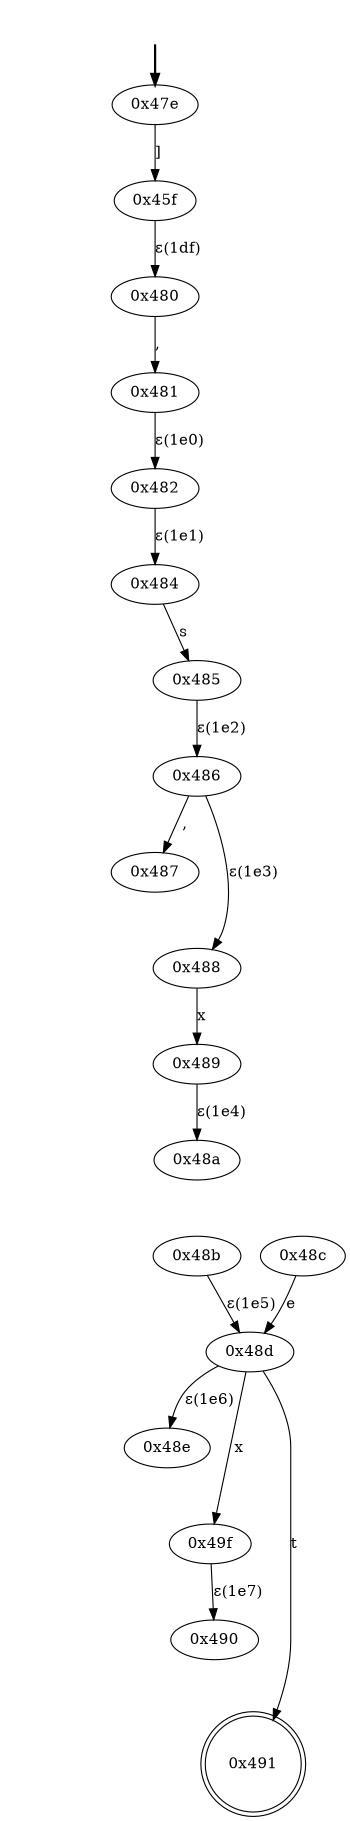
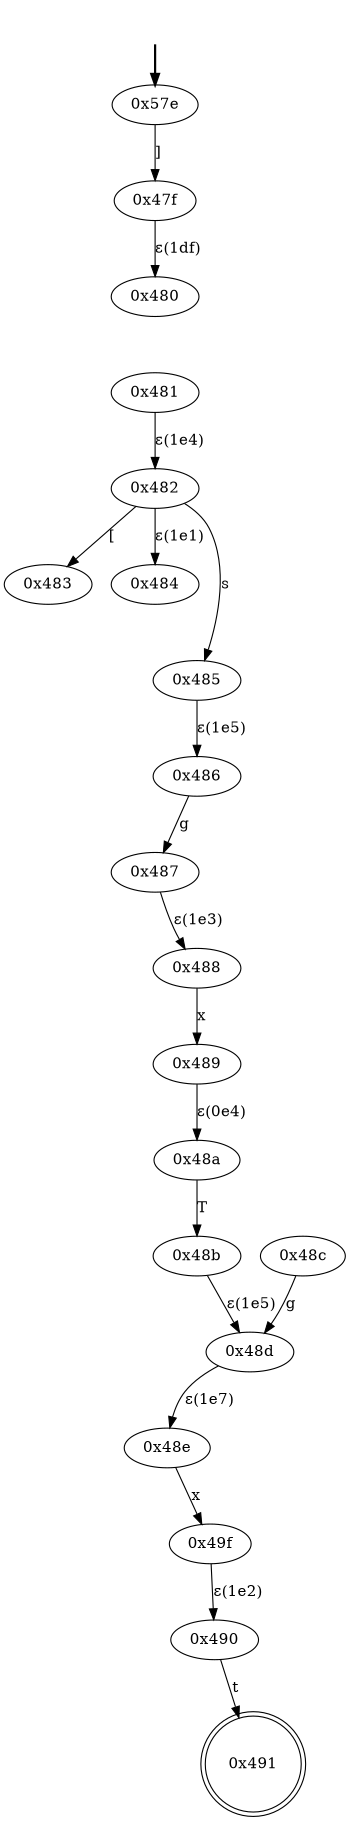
(155, 105) -> (155, 105)
(155, 201) -> (155, 201)
(155, 339) -> none
(180, 441) -> (180, 441)
none -> (48, 584)
(174, 627) -> (220, 571)
(222, 728) -> (222, 728)
(185, 824) -> (185, 824)
(226, 867) -> (169, 916)
(222, 1112) -> (222, 1112)
none -> (197, 1203)
(291, 1304) -> (291, 1304)
(210, 1400) -> (210, 1400)
(231, 1442) -> (186, 1491)
(291, 1538) -> (228, 1683)
(238, 1592) -> (238, 1592)
